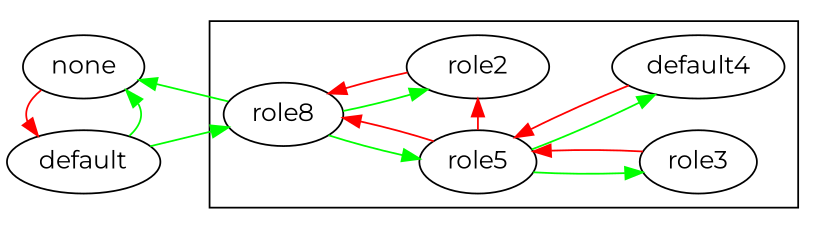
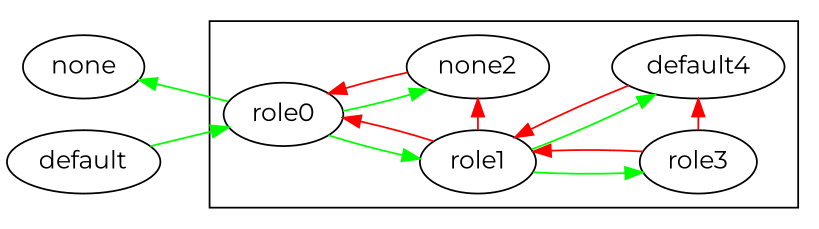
(478, 67) -> (478, 67)
(29, 104) -> none
(283, 114) -> (283, 114)
(140, 121) -> none
none -> (698, 123)
(478, 162) -> (478, 162)
